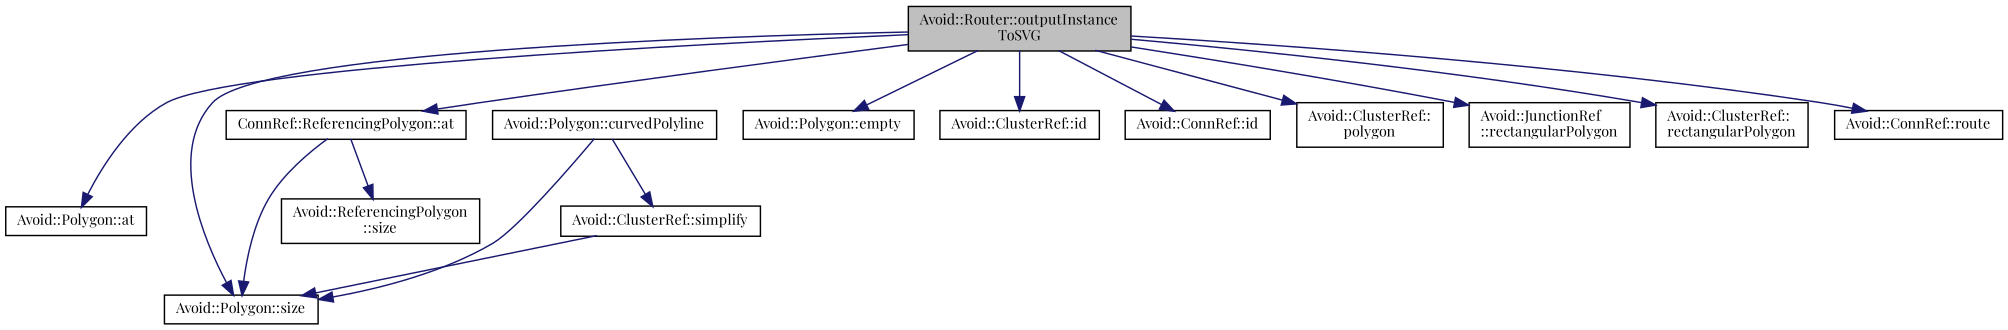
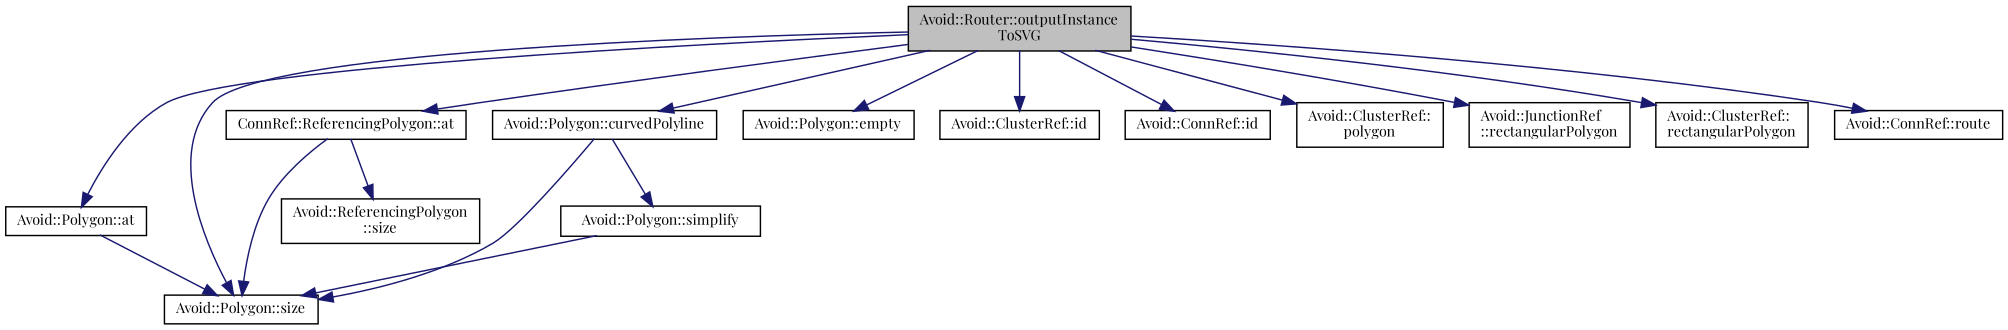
none -> (802, 79)
(661, 221) -> (661, 221)
none -> (152, 262)
